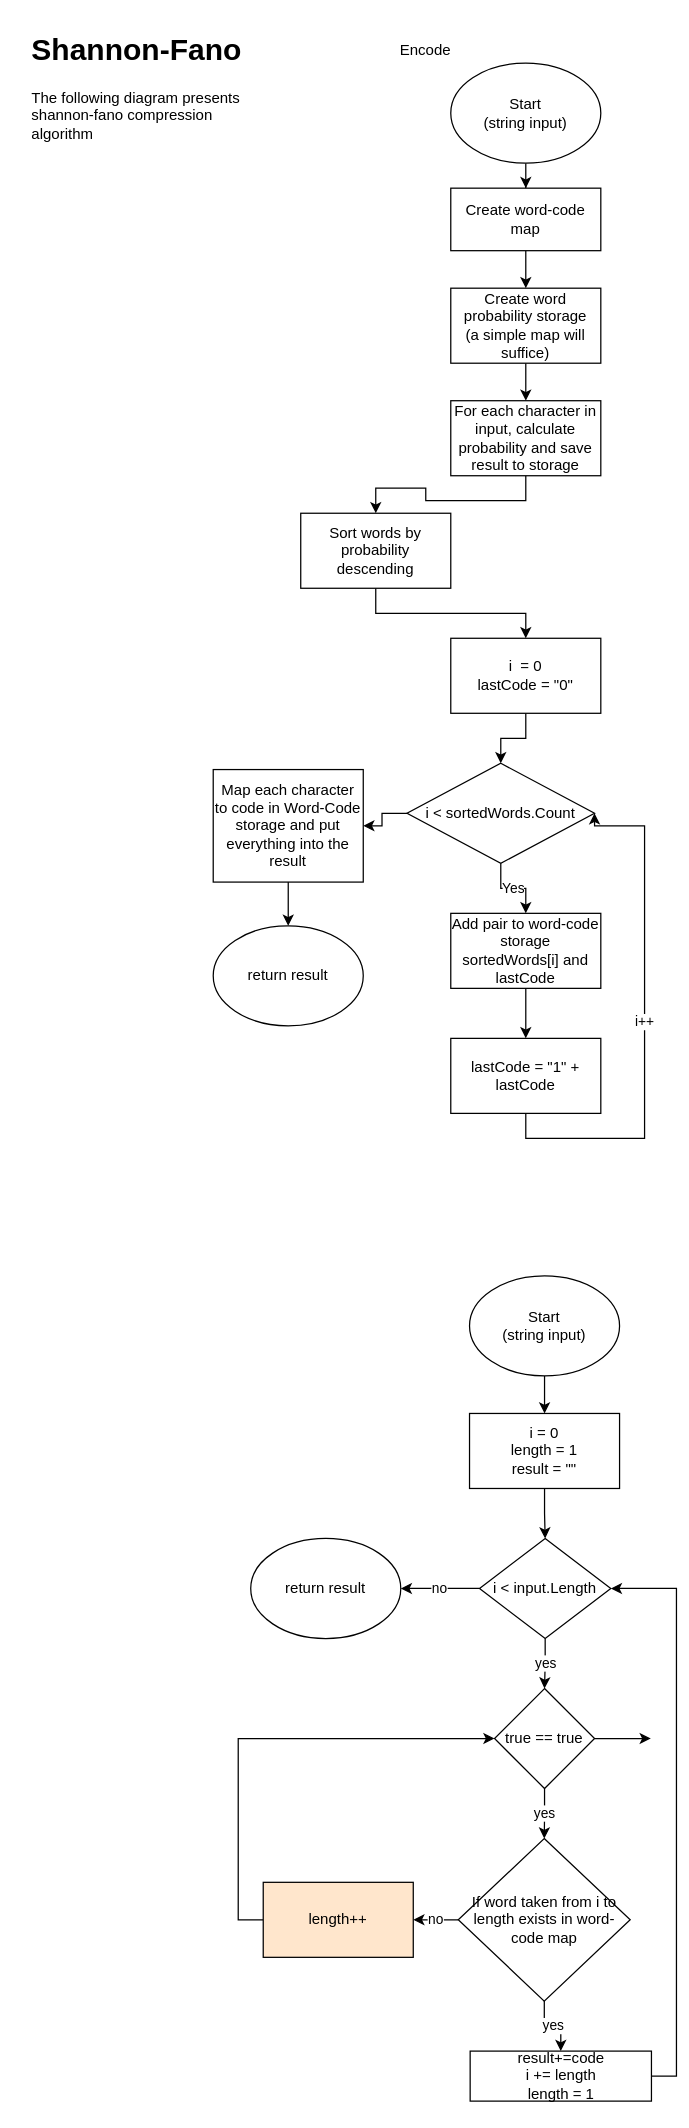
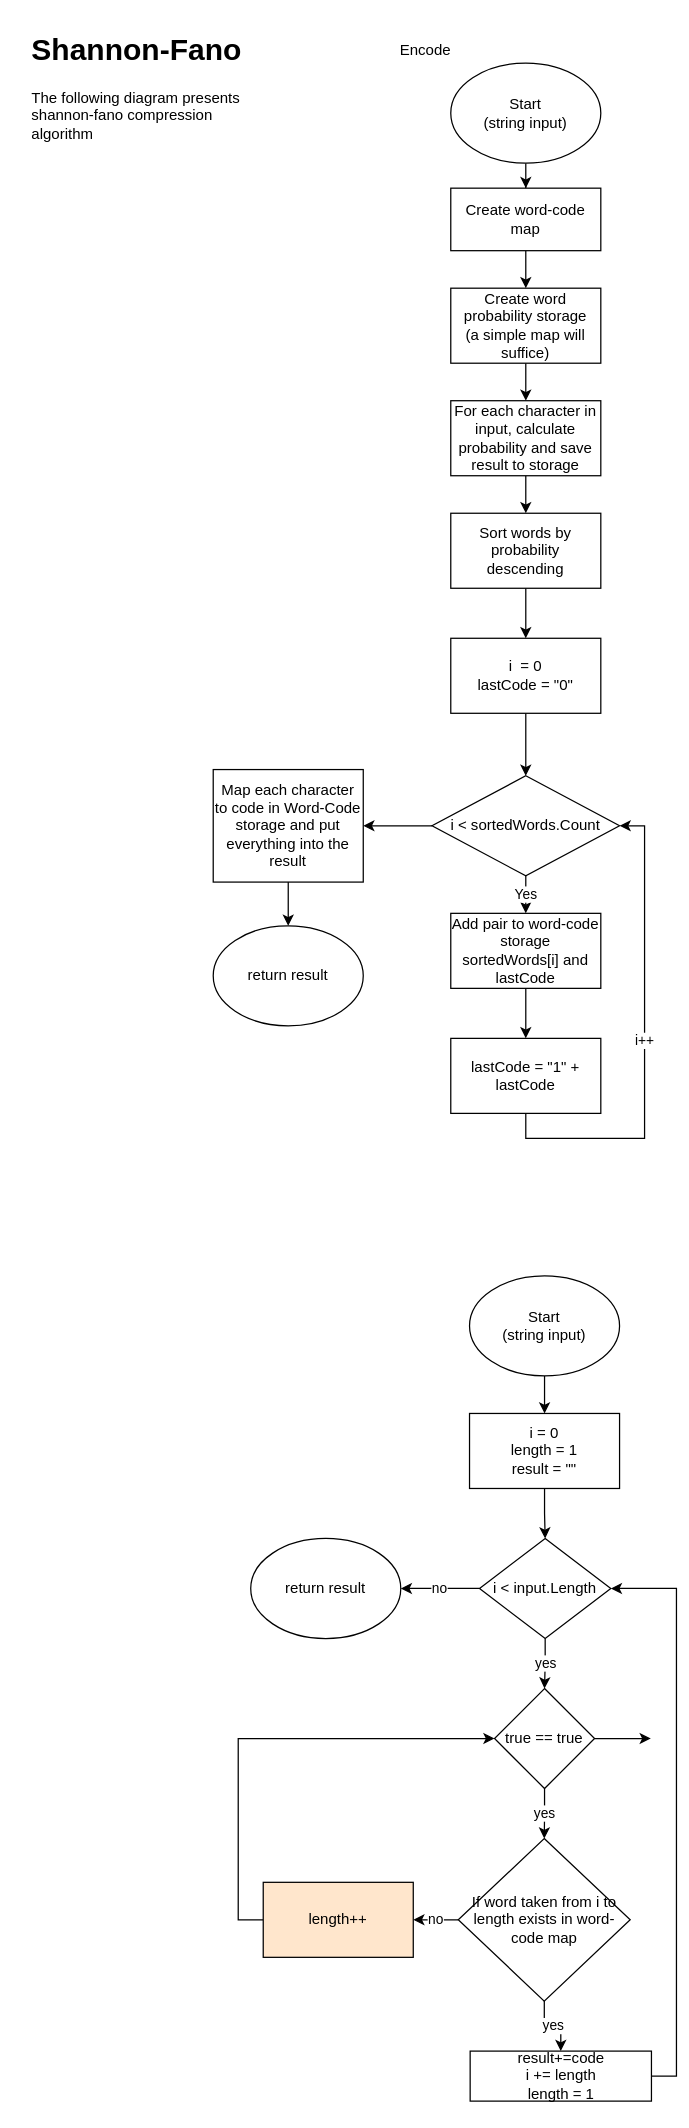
(376, 551) -> (526, 551)
(501, 813) -> (526, 826)
